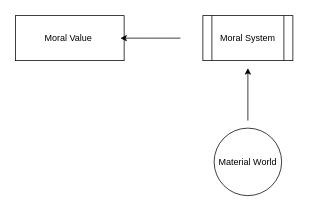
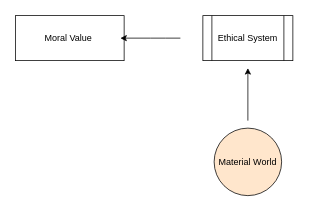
(248, 38) -> (248, 38)
(248, 162) -> (248, 162)
